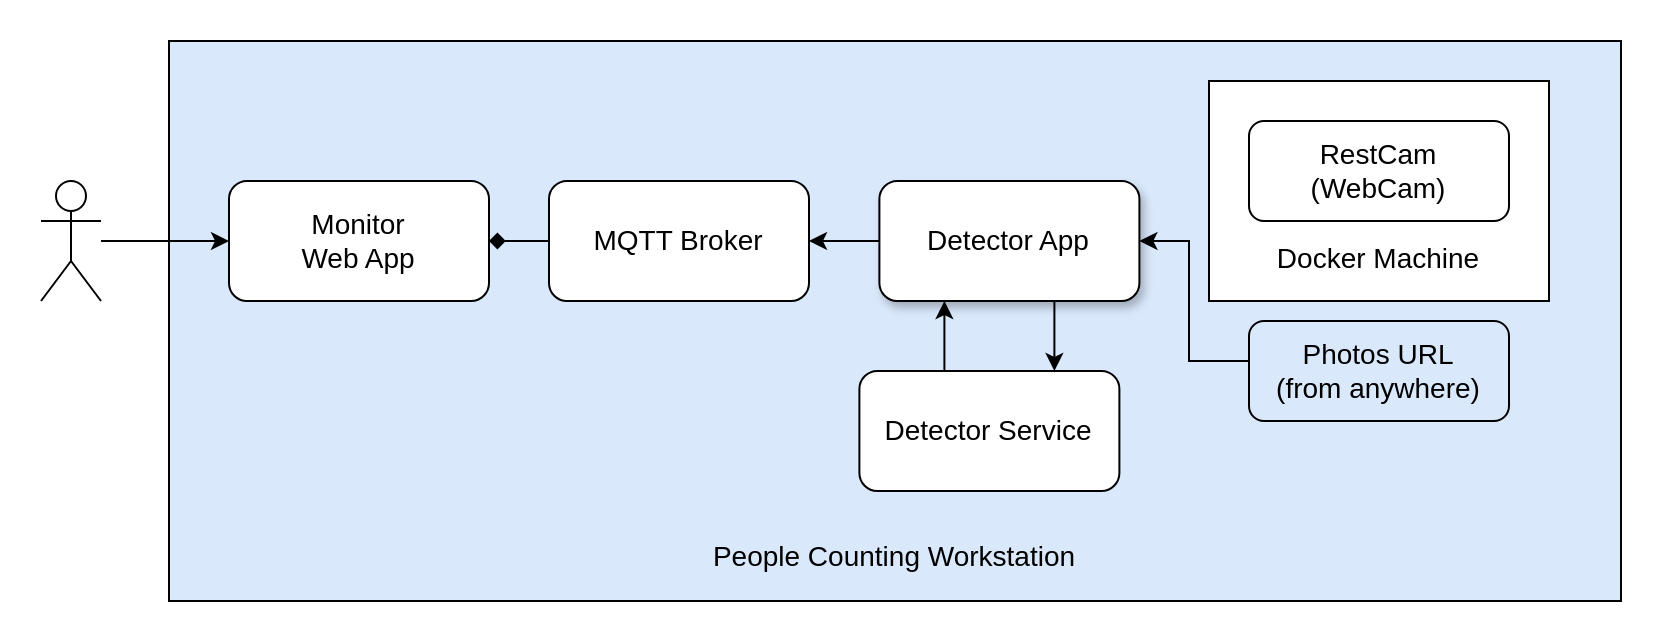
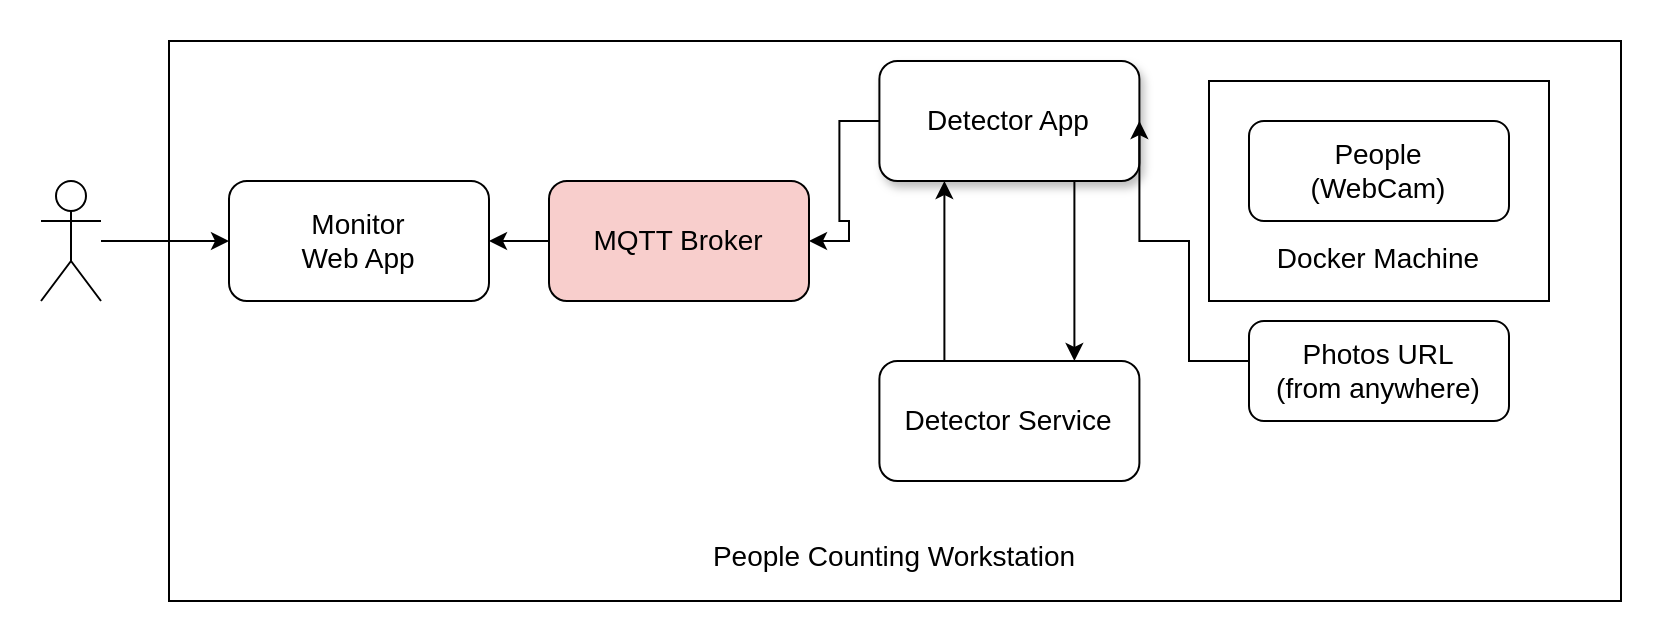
(1379, 171) -> (1379, 171)
(505, 241) -> (504, 241)
(679, 241) -> (679, 241)
(1009, 241) -> (1009, 121)
(895, 321) -> (895, 321)
(1379, 371) -> (1379, 371)
(989, 431) -> (1009, 421)
